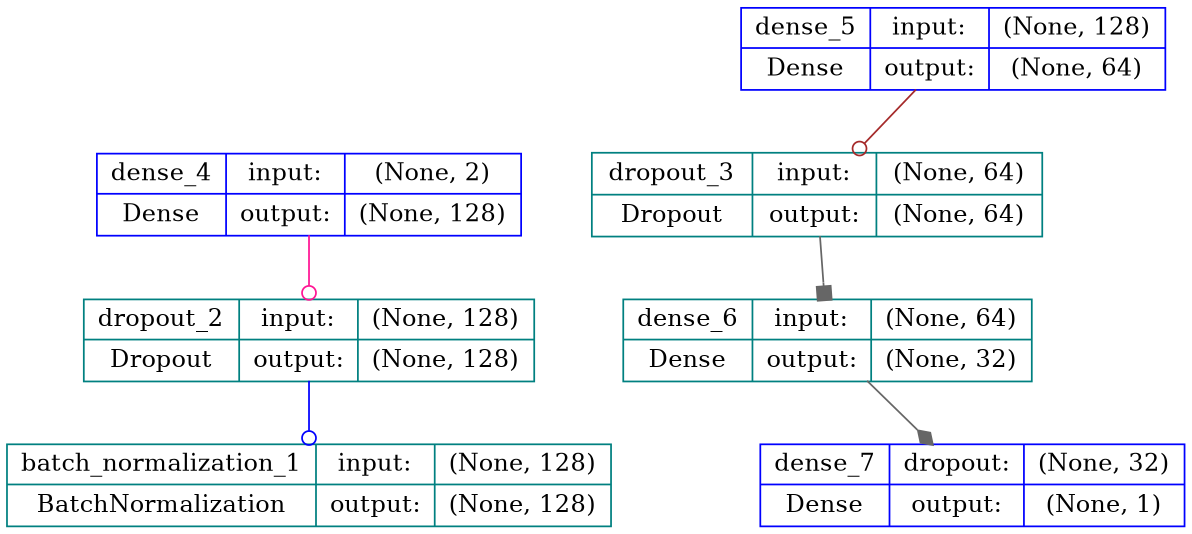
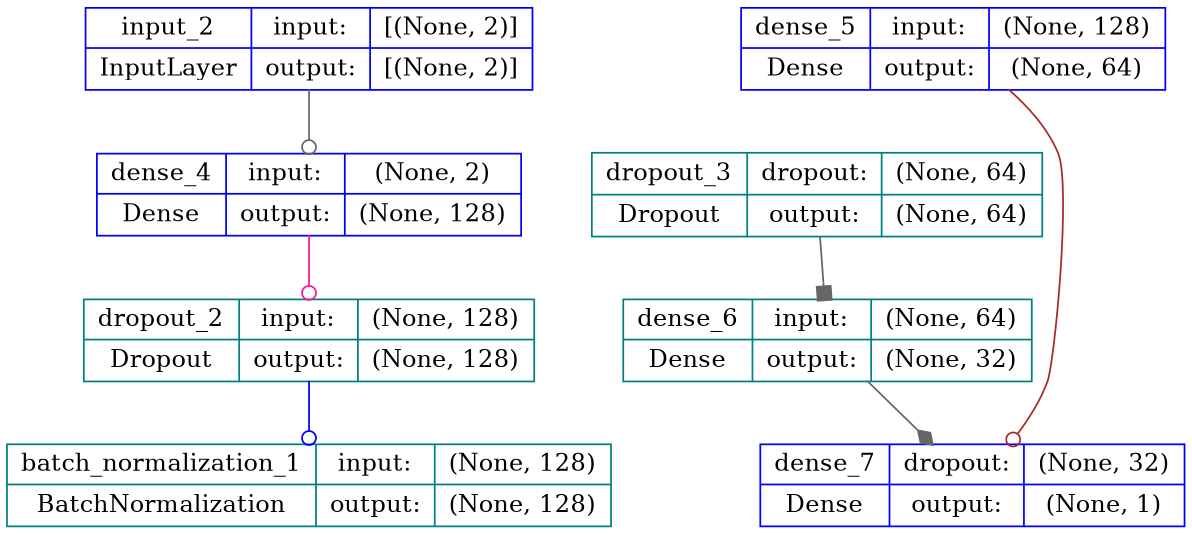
none -> (309, 49)
(890, 116) -> (1061, 257)
(814, 173) -> (814, 173)
